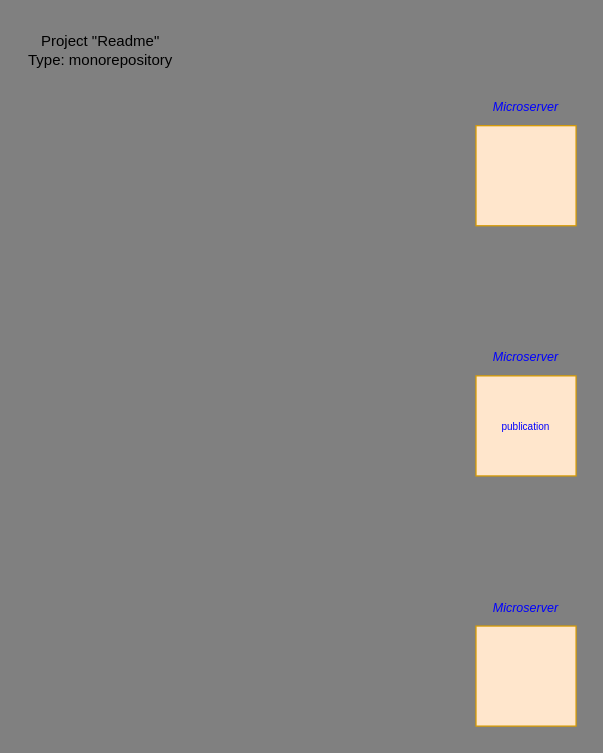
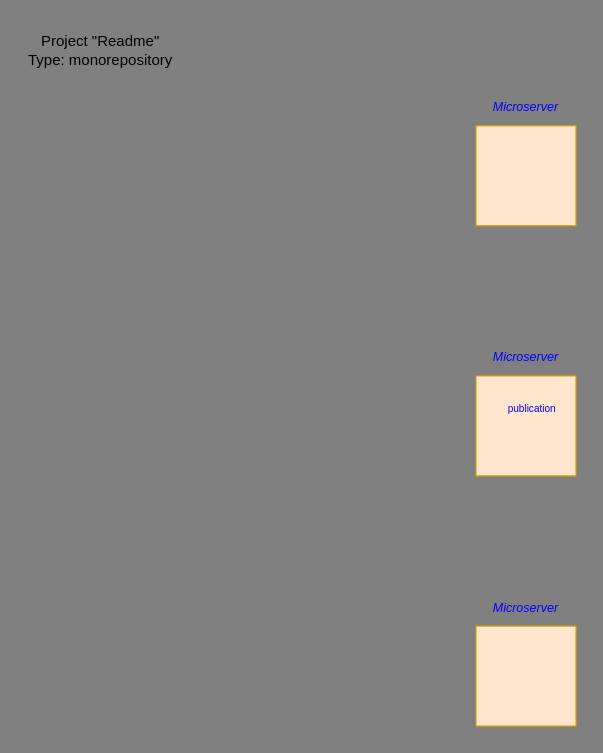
(526, 426) -> (532, 407)
